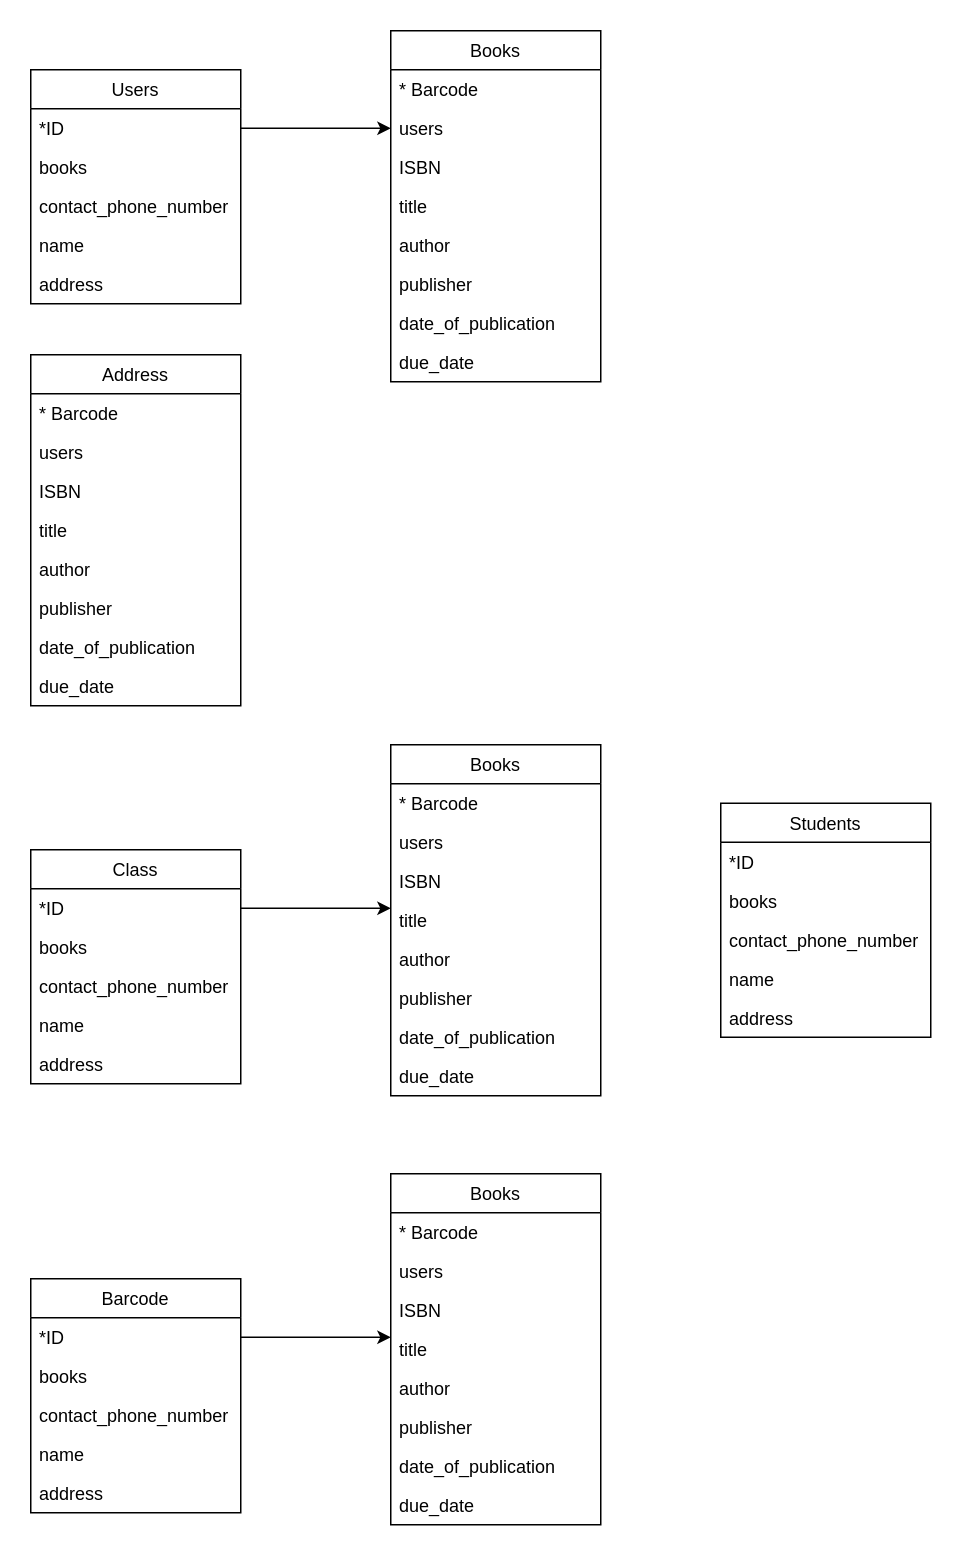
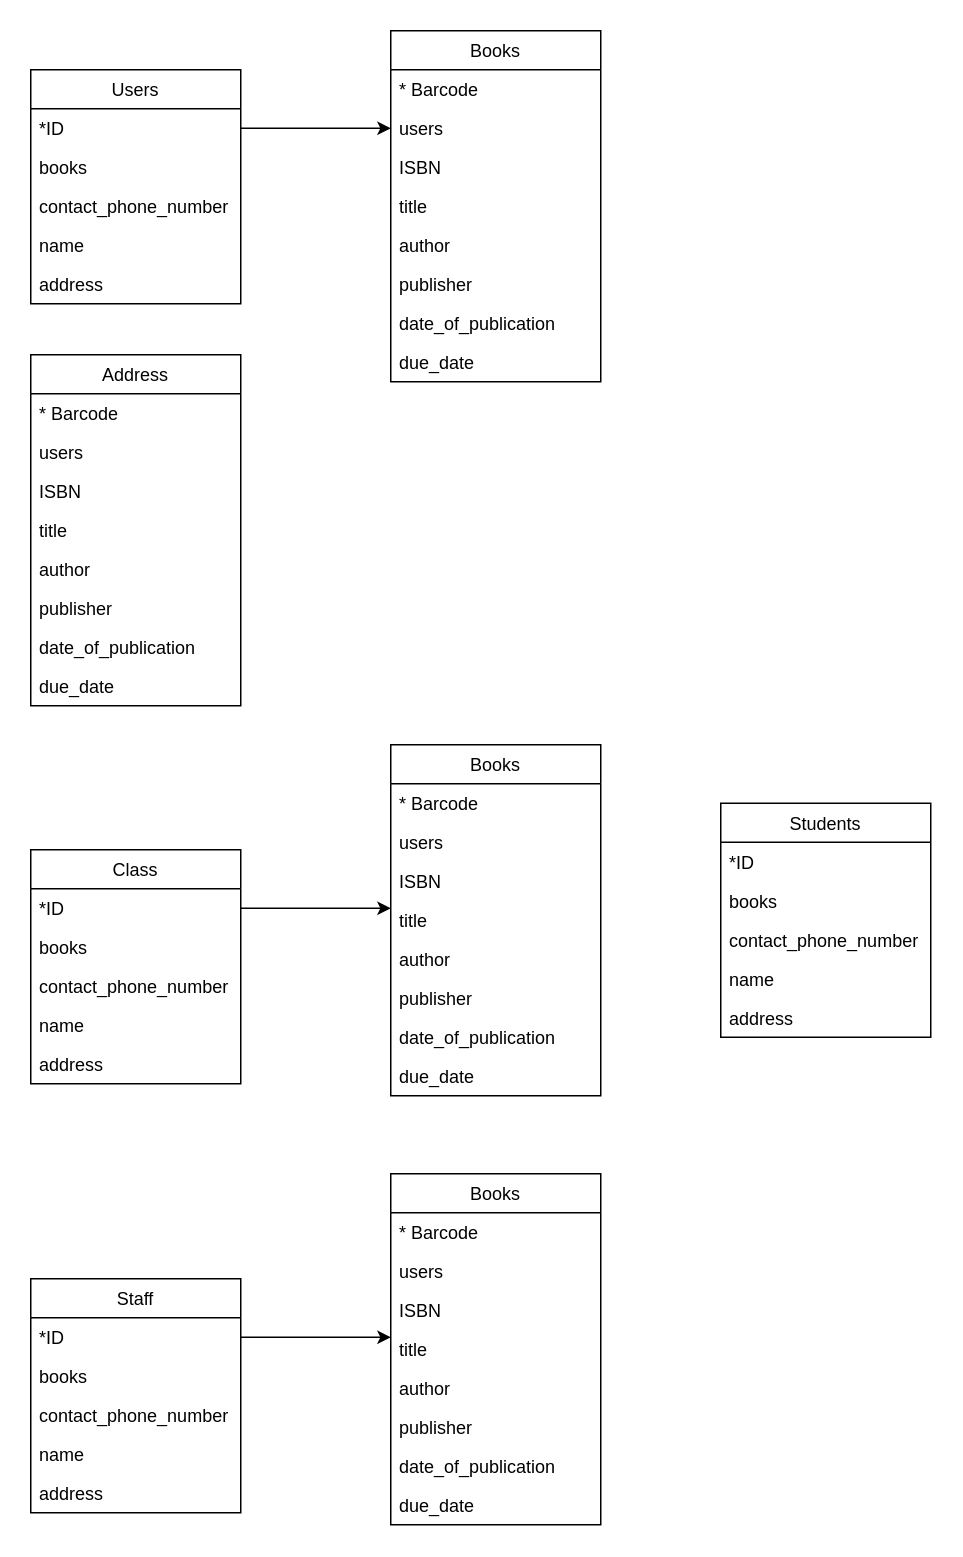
(135, 1299) -> (135, 1299)
